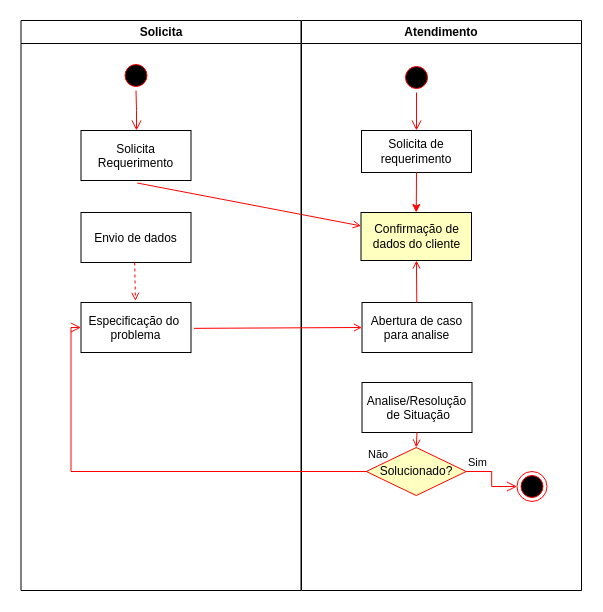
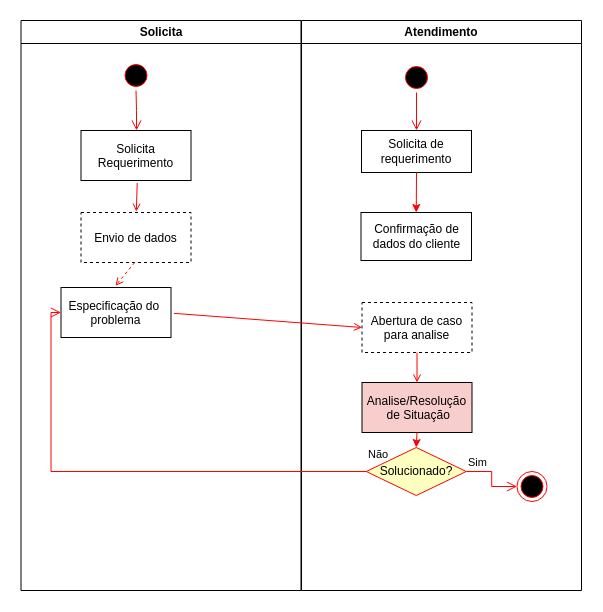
(248, 204) -> (137, 196)
(416, 237) -> (416, 237)
(136, 238) -> (136, 238)
(417, 283) -> (417, 366)
(136, 328) -> (116, 313)
(417, 328) -> (417, 328)
(417, 408) -> (417, 408)
(417, 440) -> (417, 439)
